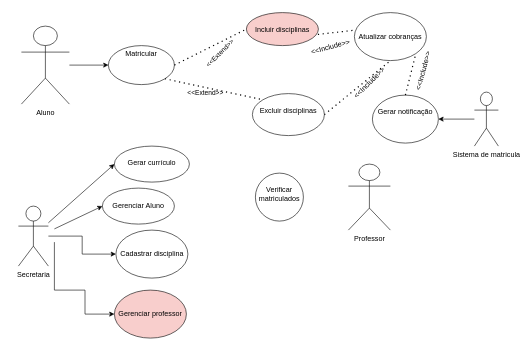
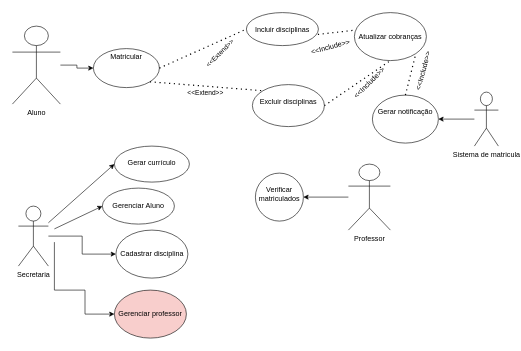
(282, 29) -> (282, 29)
(45, 65) -> (36, 65)
(141, 65) -> (126, 68)
(288, 115) -> (288, 106)
none -> (308, 197)
